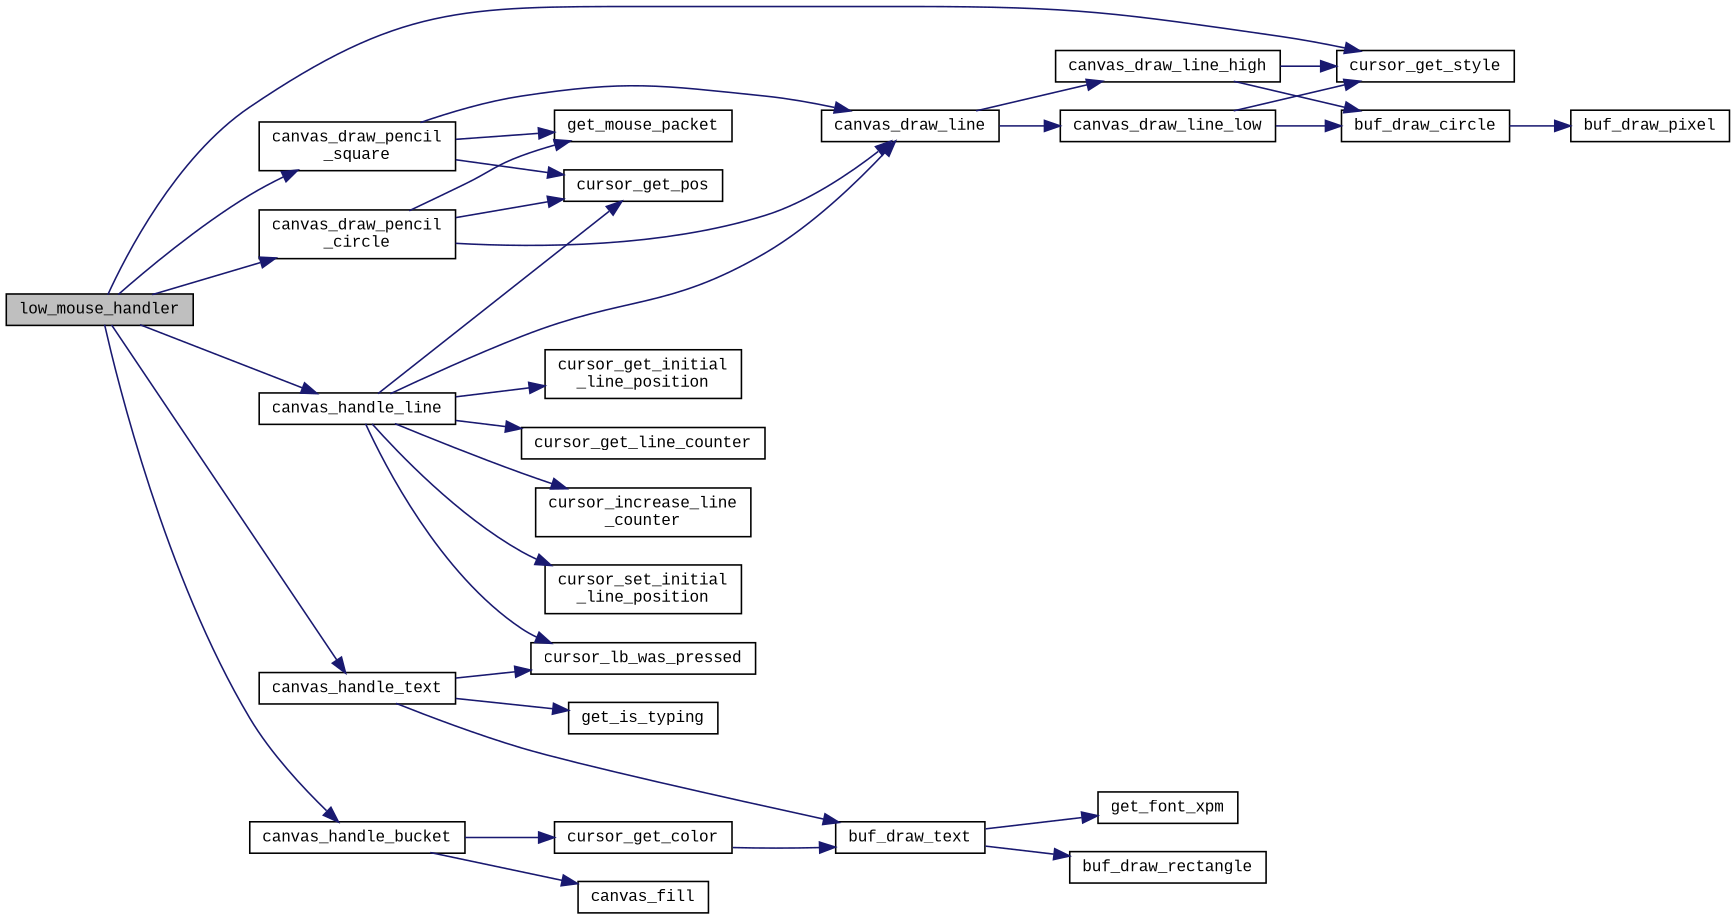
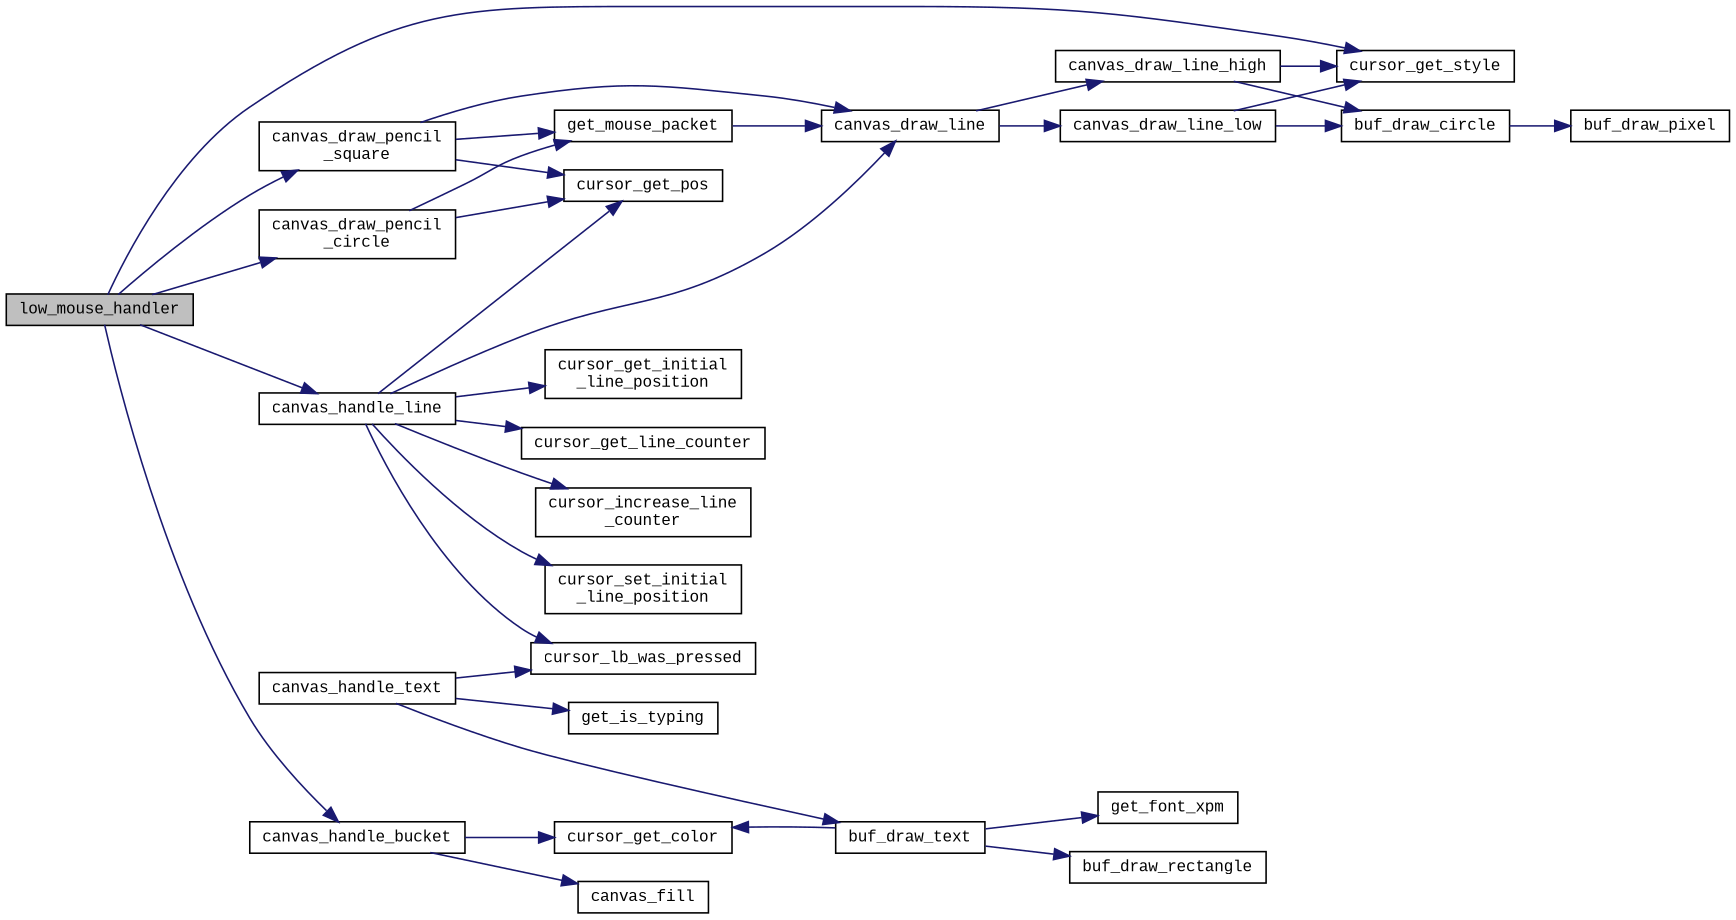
(676, 235) -> (769, 126)
(224, 492) -> none
(776, 848) -> (792, 827)
